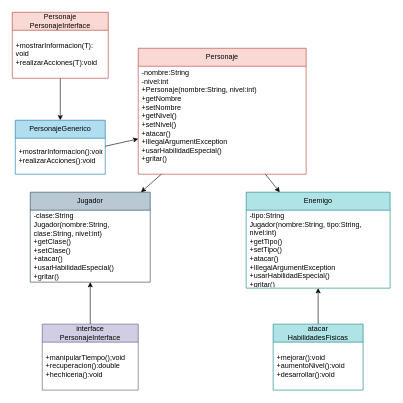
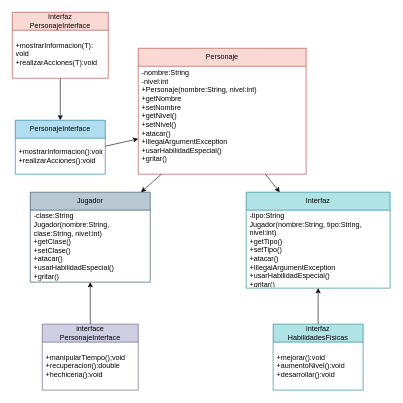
(60, 21) -> (60, 21)
(60, 129) -> (60, 129)
(318, 201) -> (318, 201)
(318, 333) -> (318, 333)
